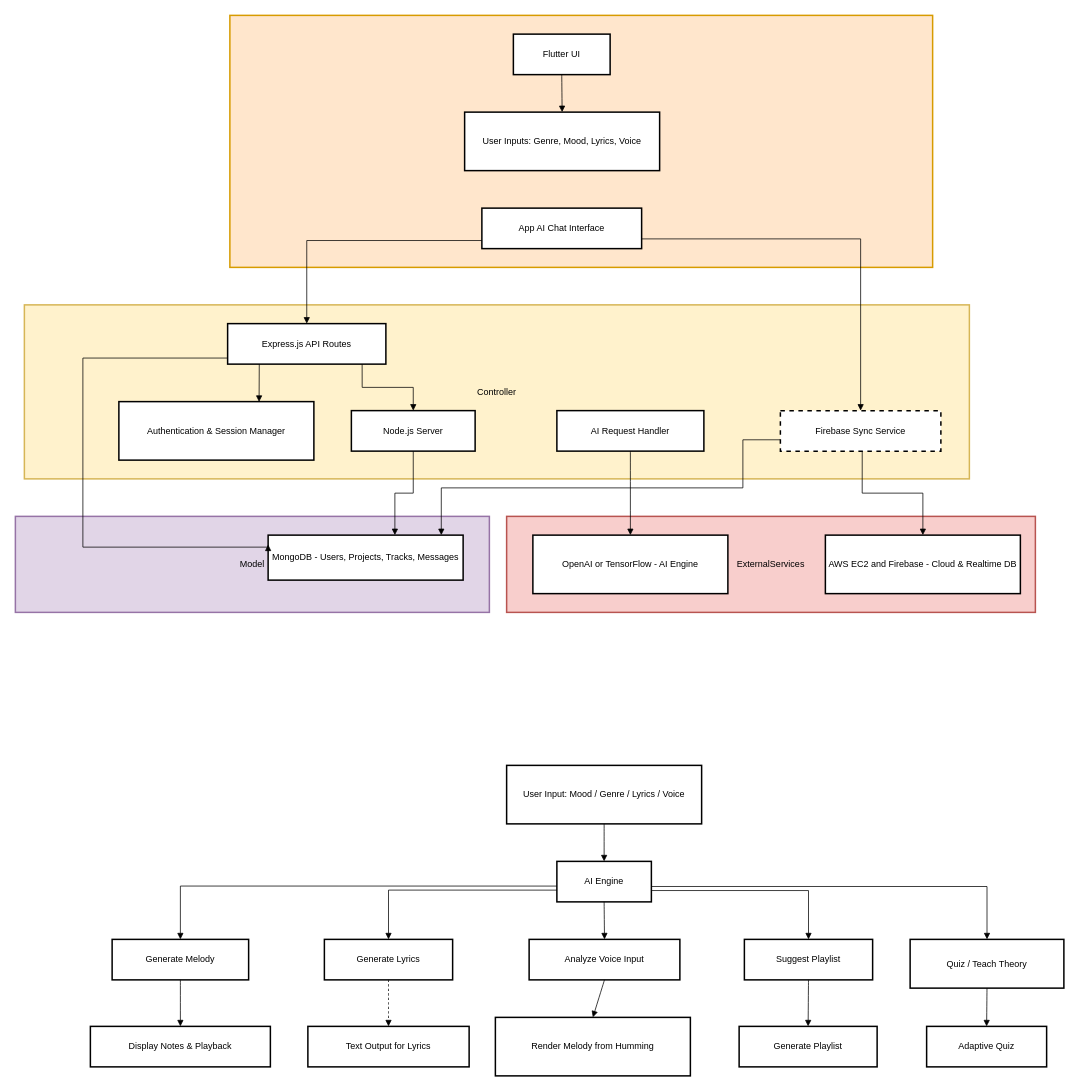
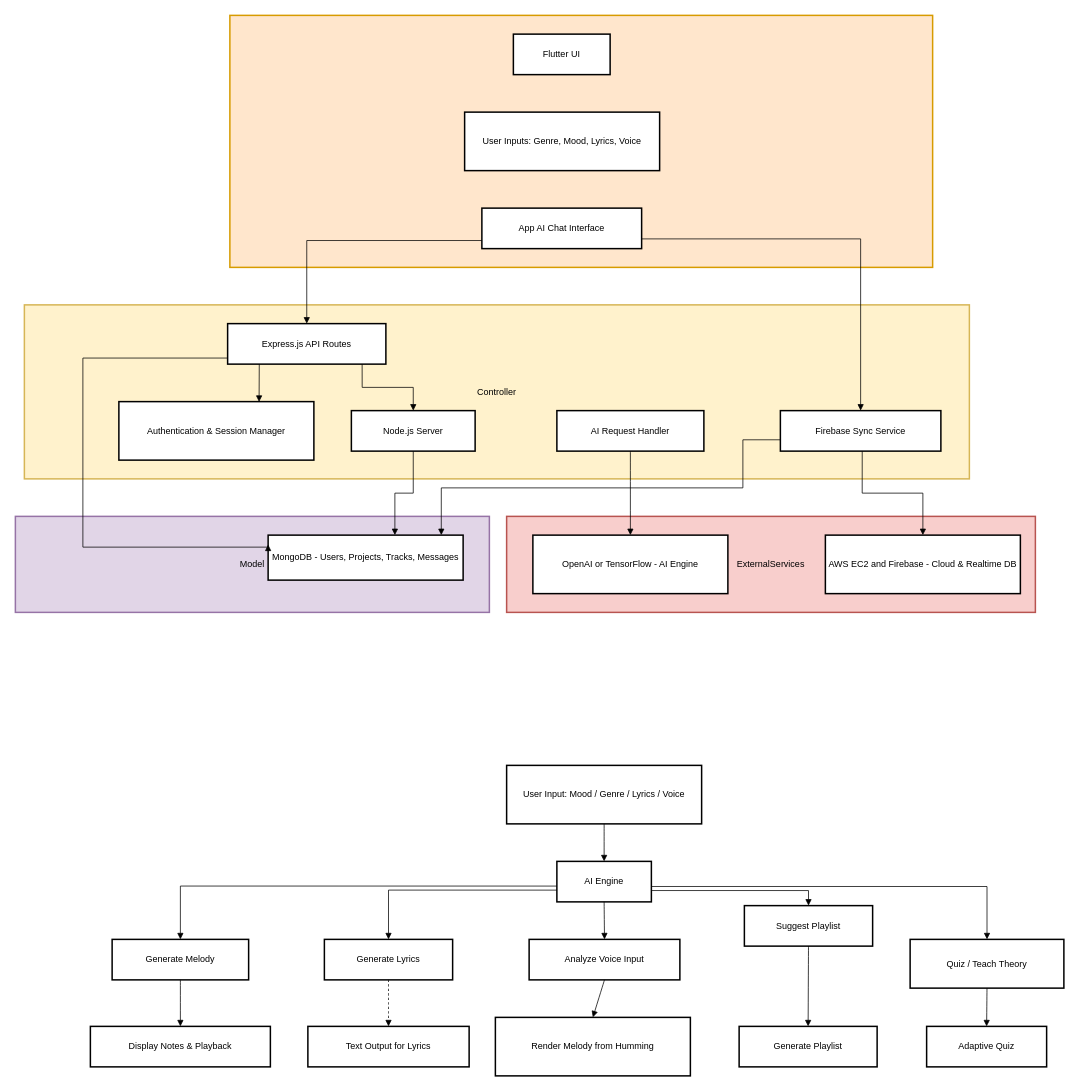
(562, 79) -> none
(861, 431) -> (861, 431)
(809, 960) -> (809, 926)
